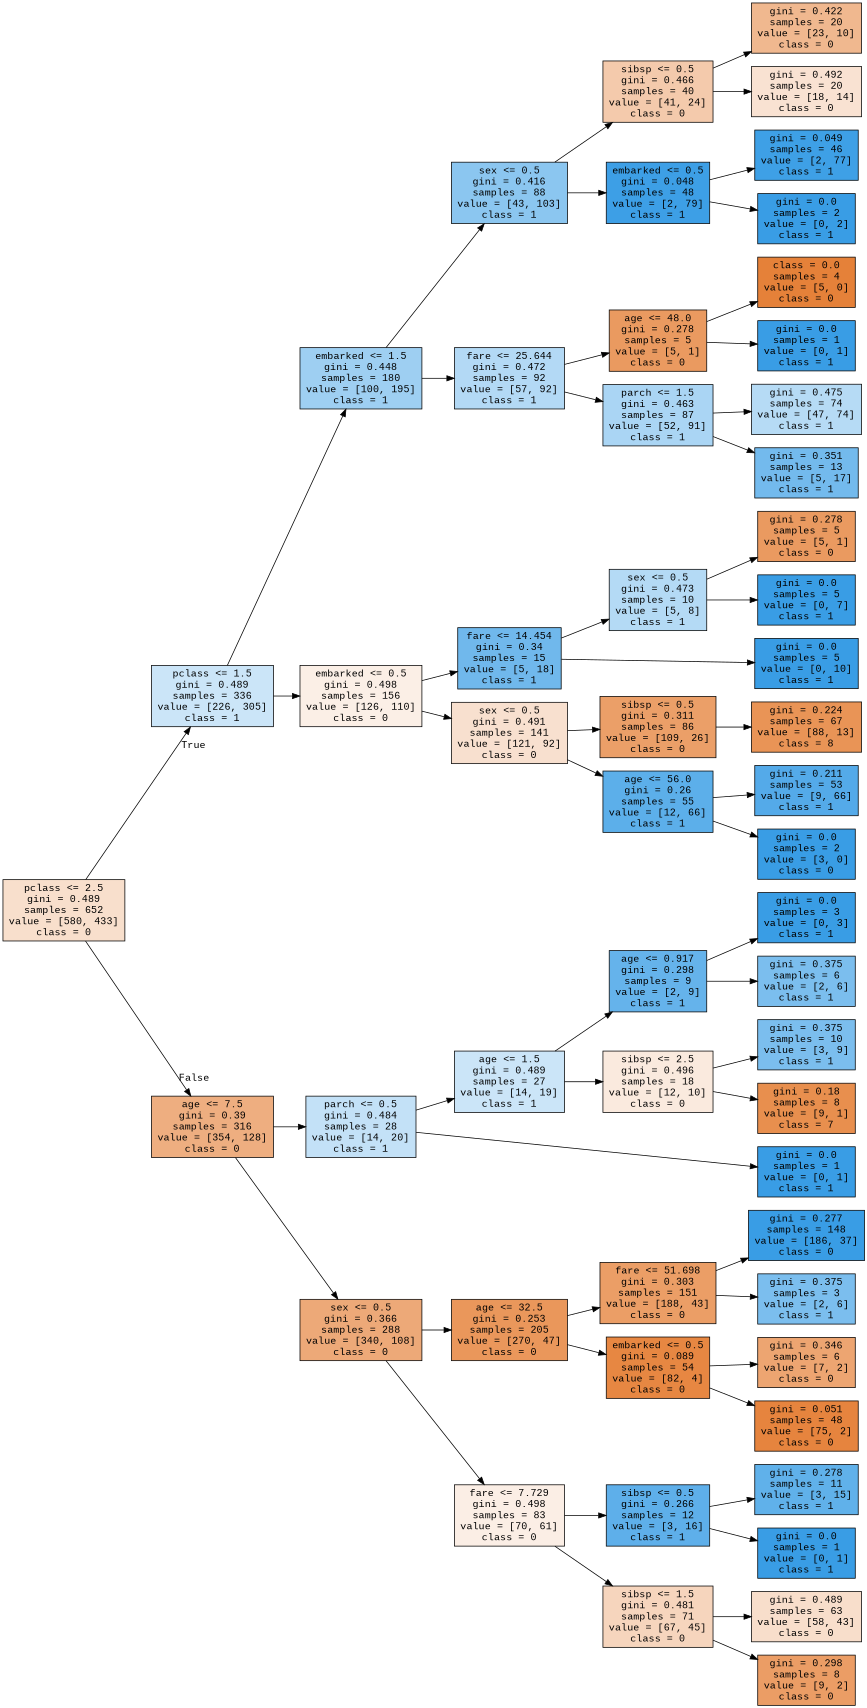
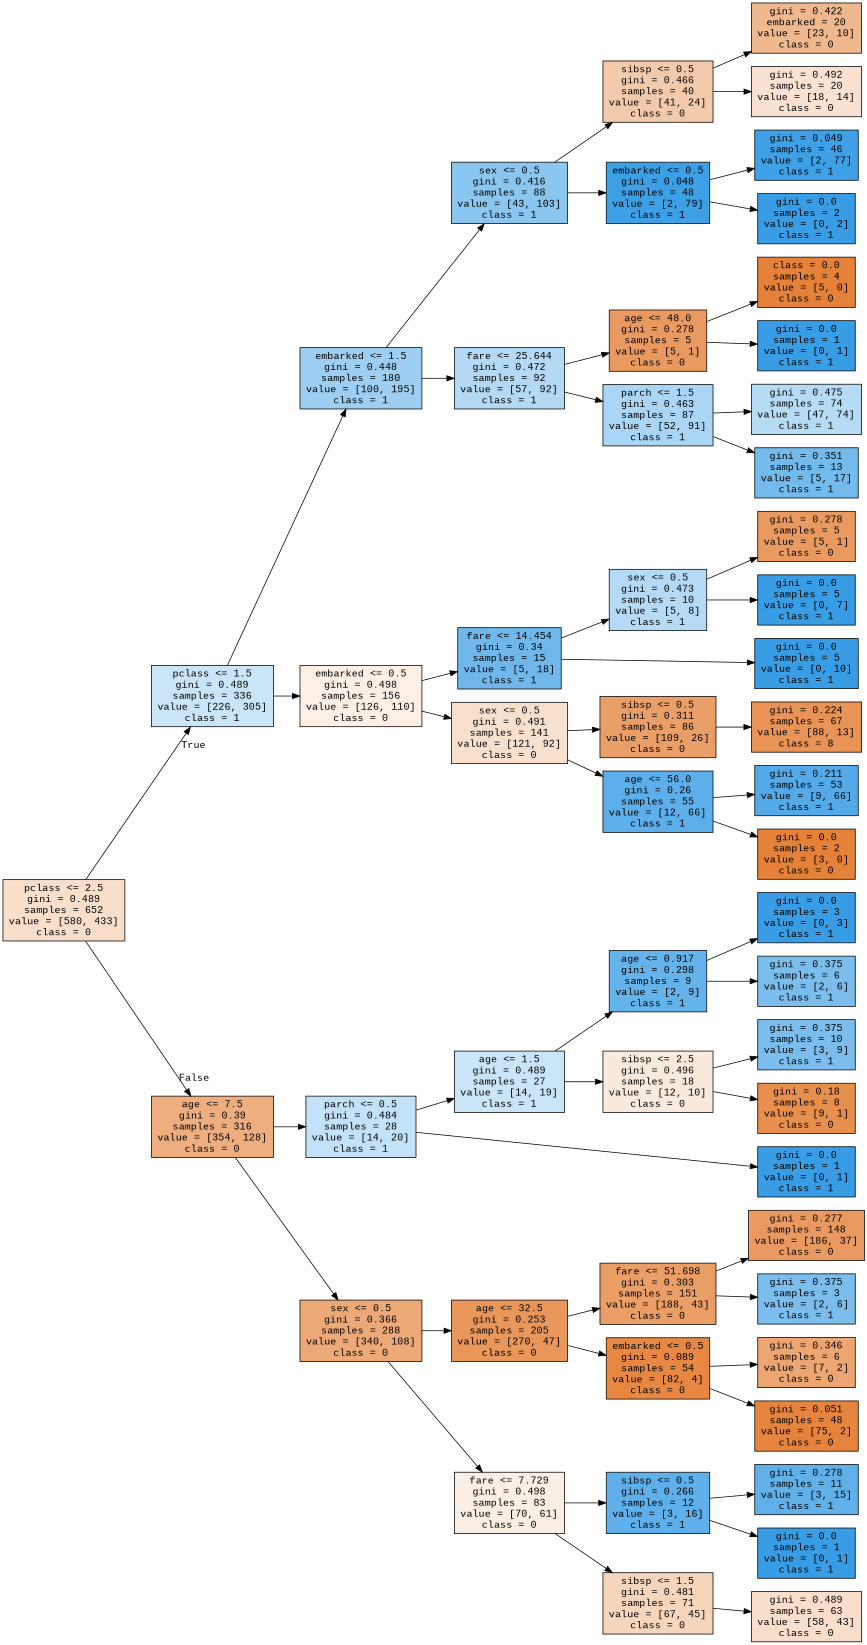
(806, 28) -> (806, 28)
(806, 854) -> (806, 854)
(806, 1108) -> (806, 1108)
(806, 1235) -> (806, 1235)
(806, 1680) -> none
